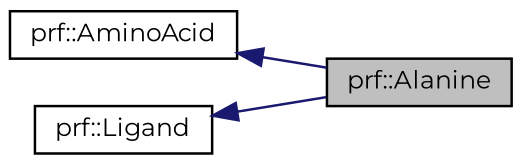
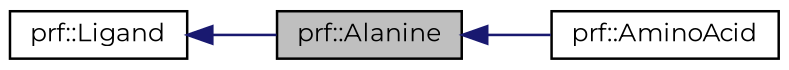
(295, 62) -> (519, 35)
